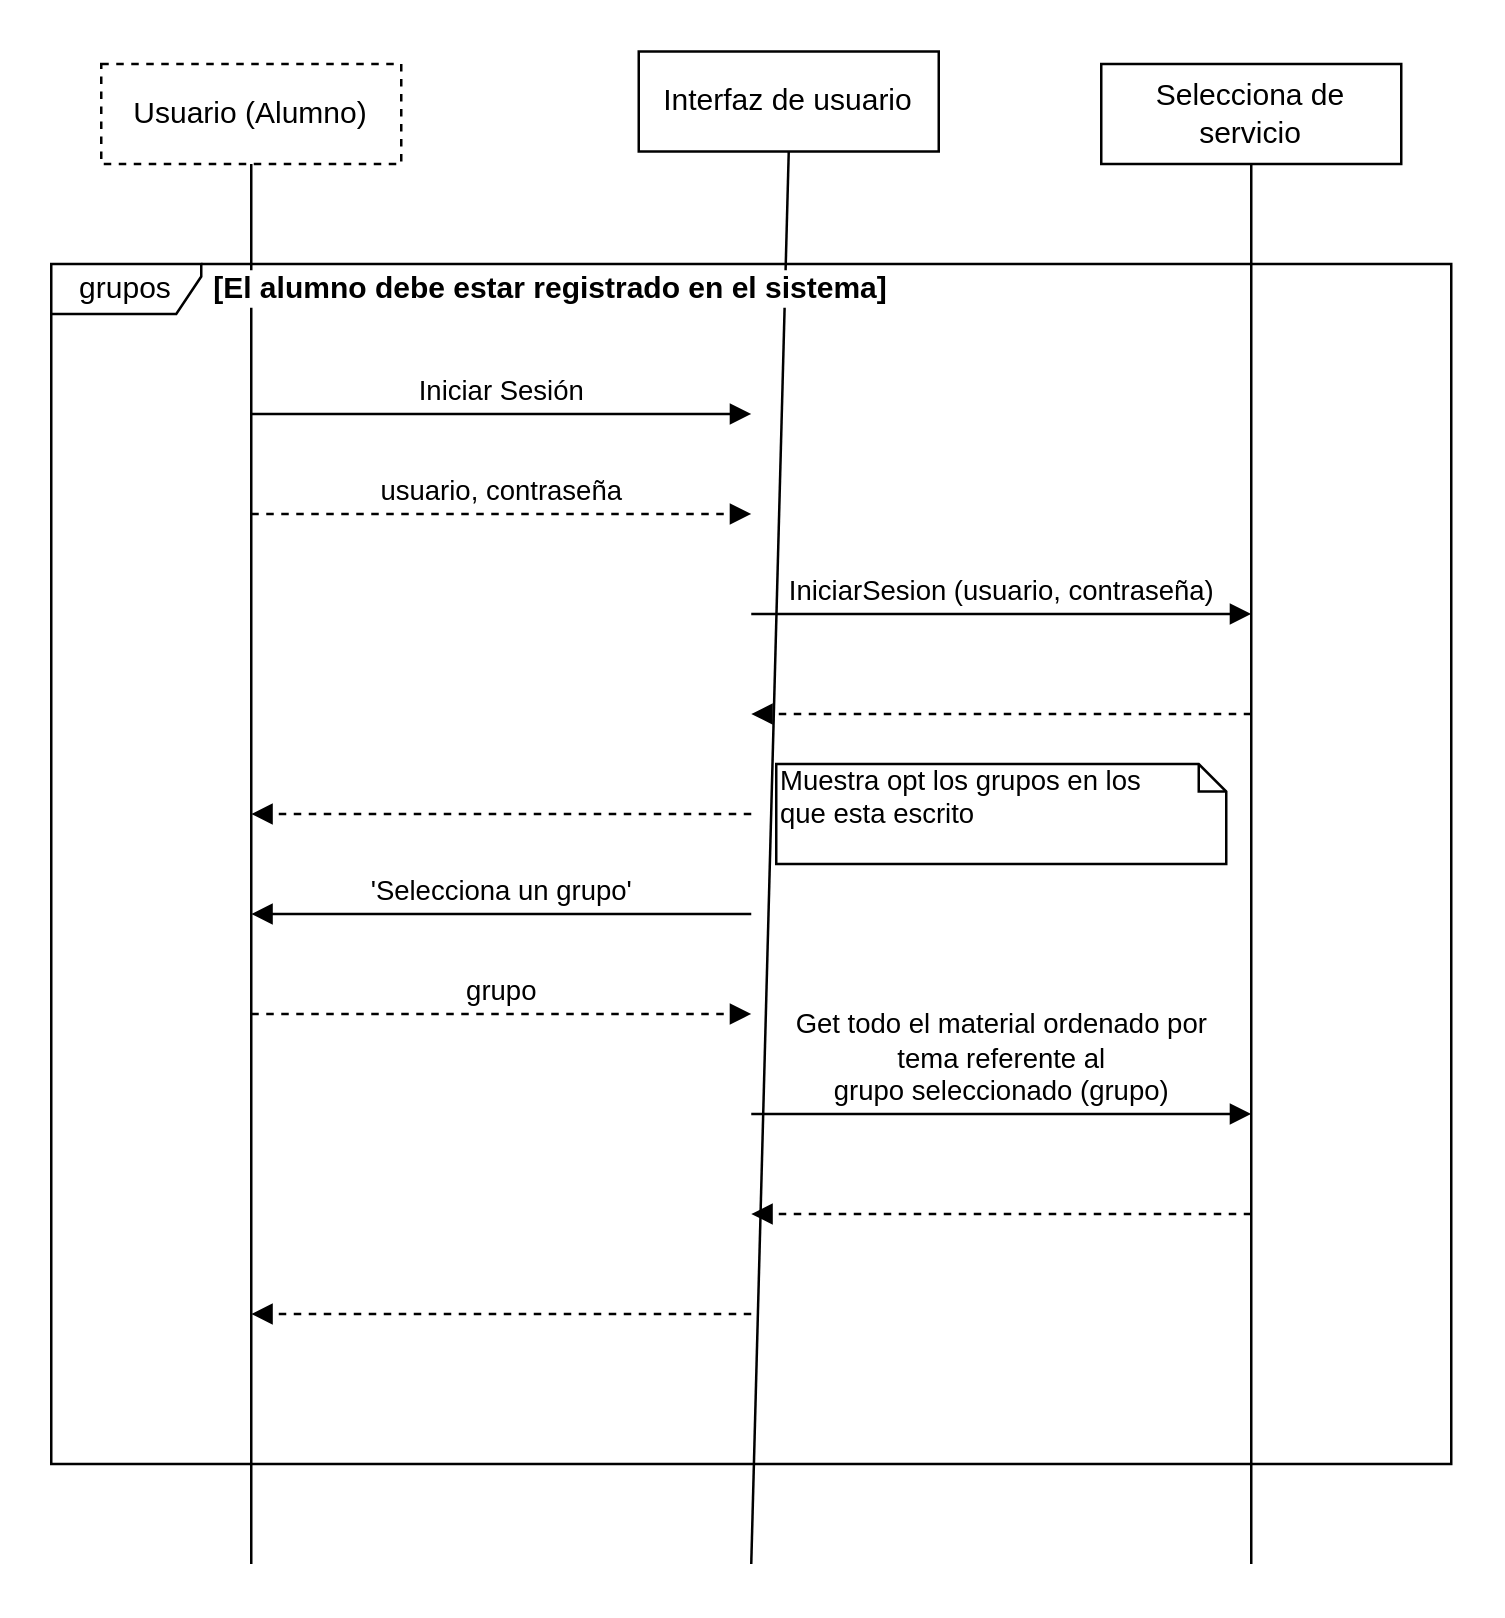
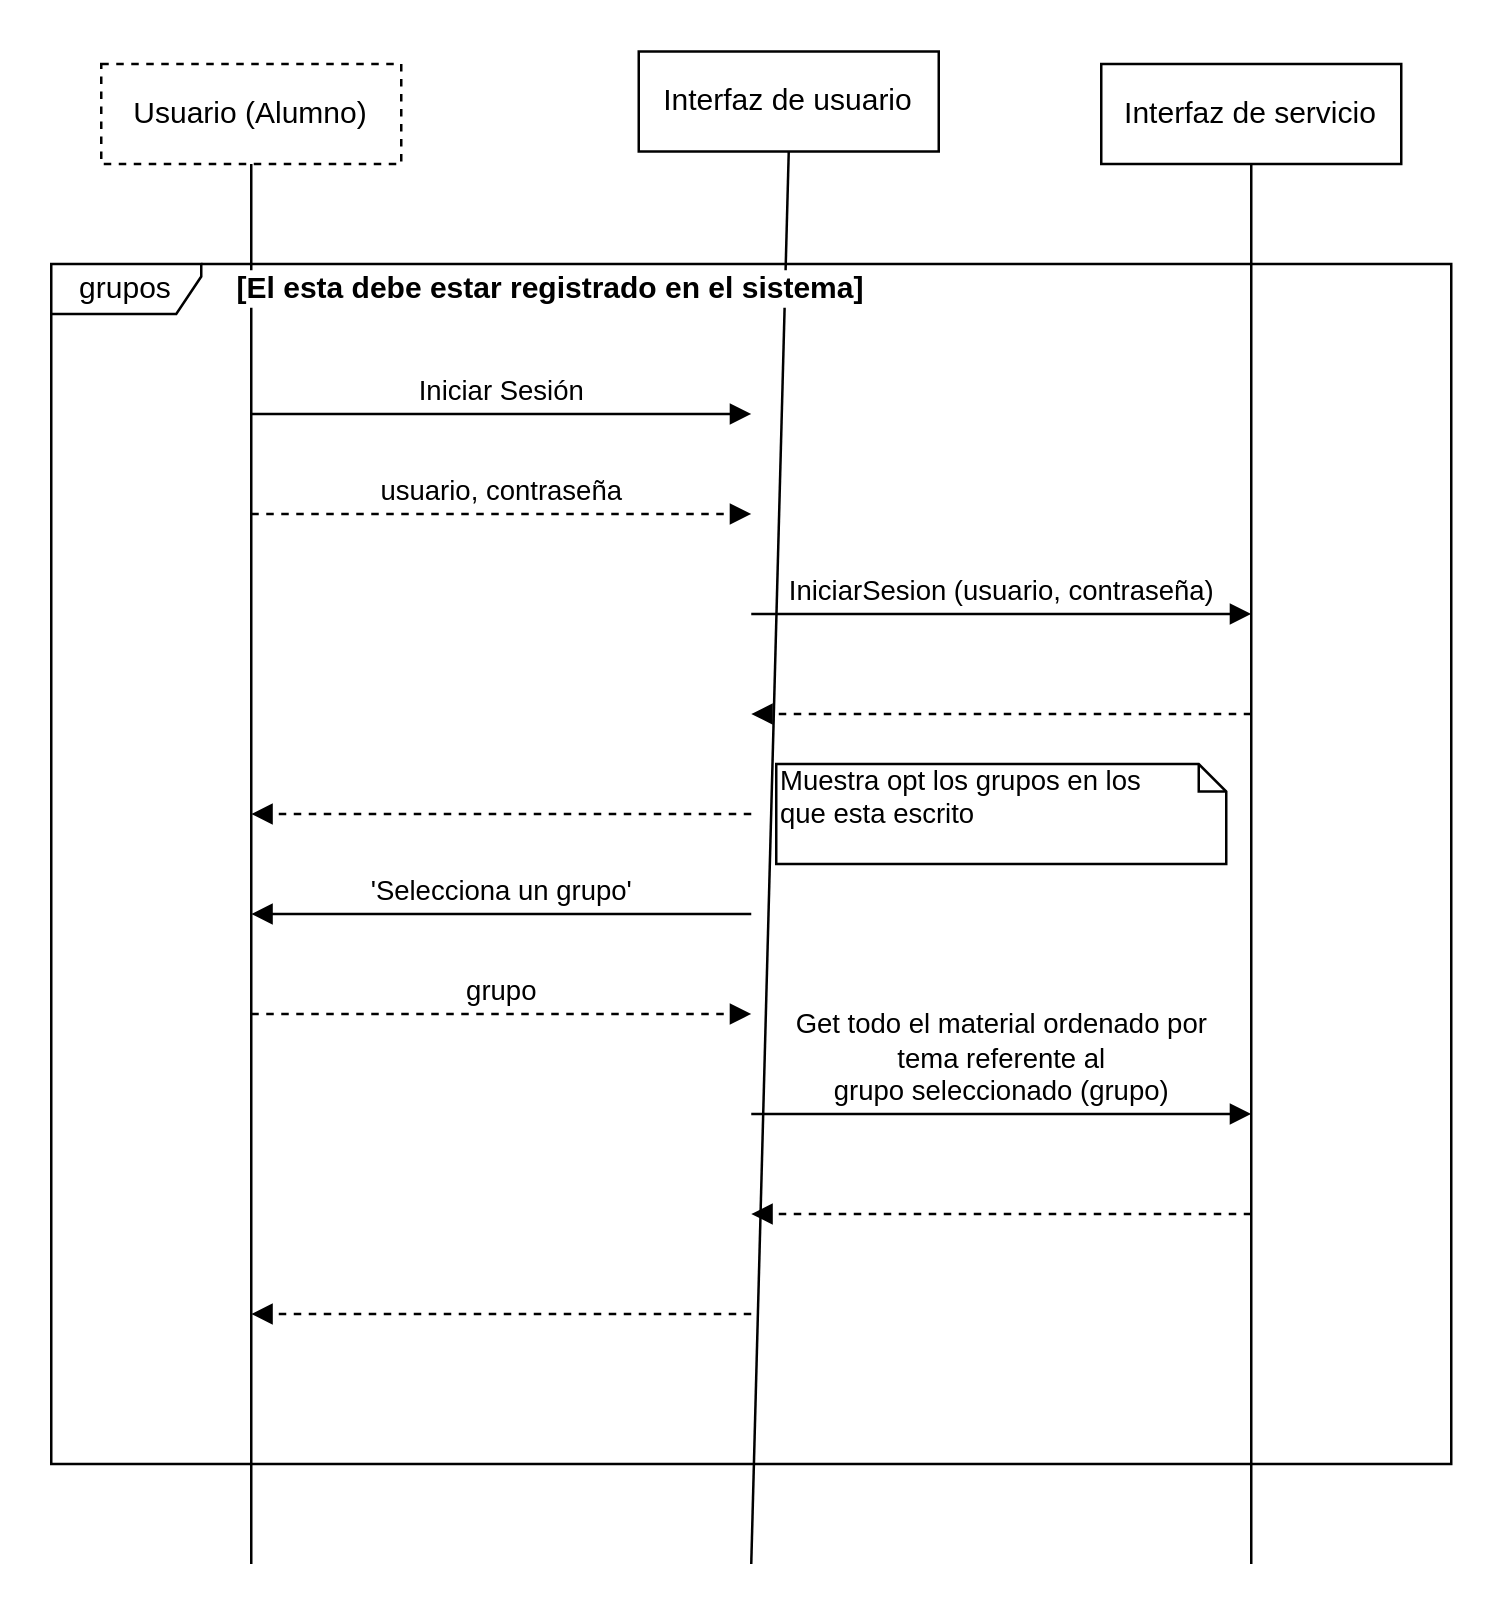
(1251, 114) -> (1251, 114)
(551, 289) -> (551, 289)
